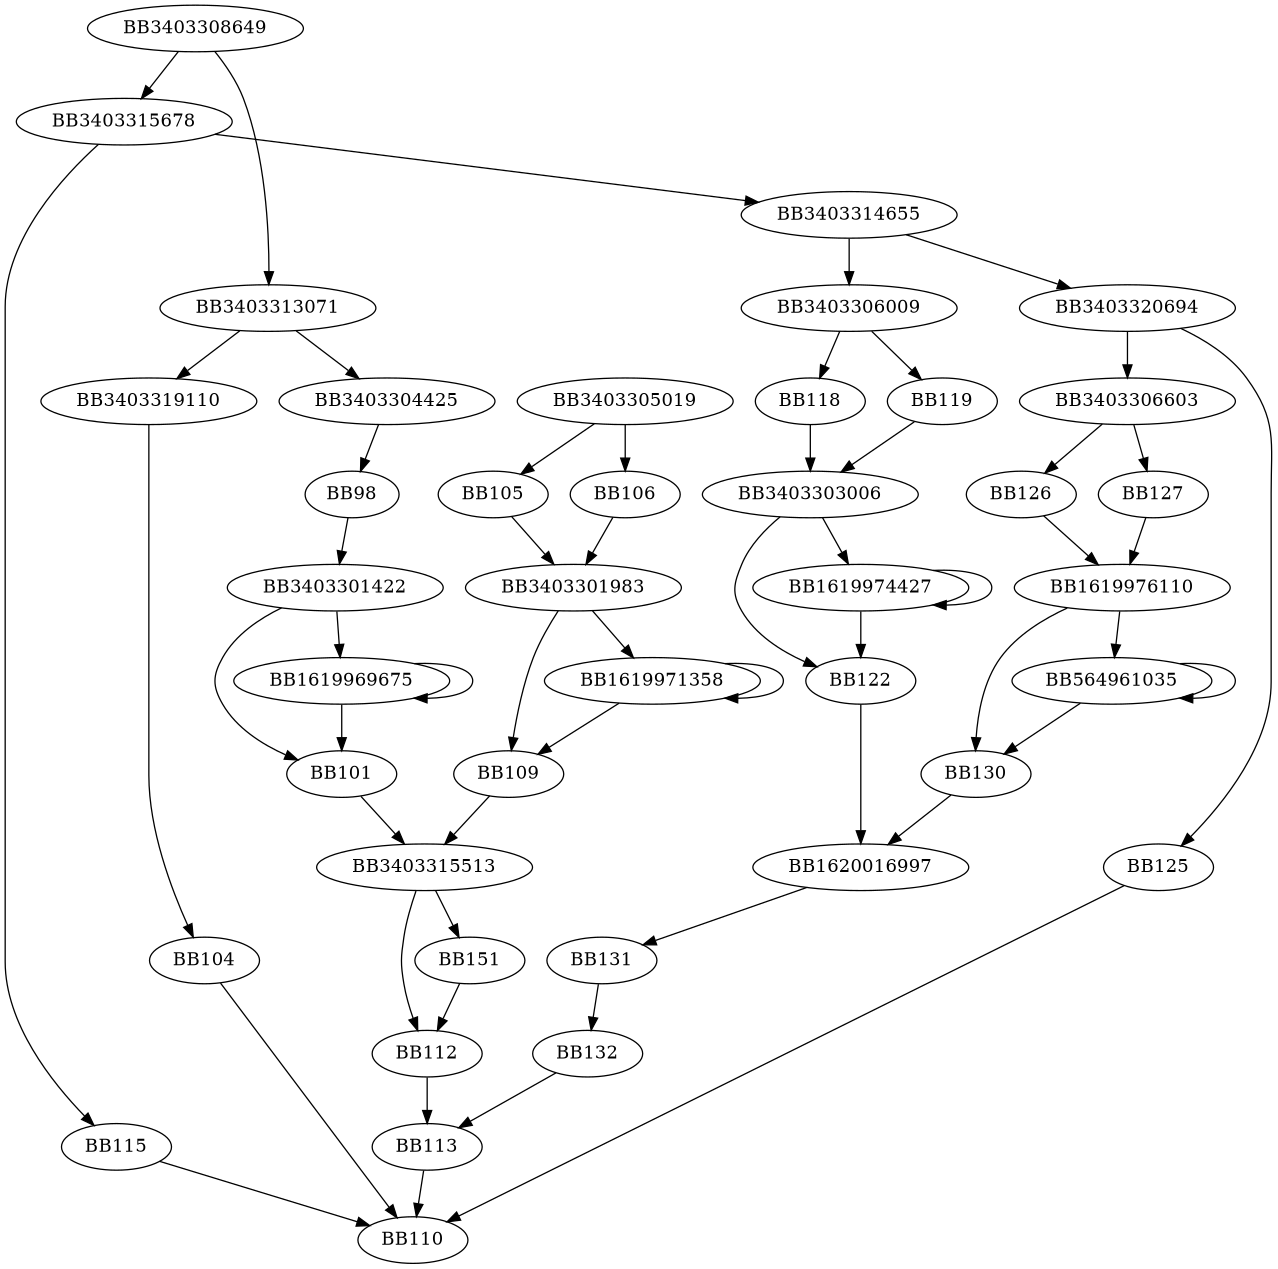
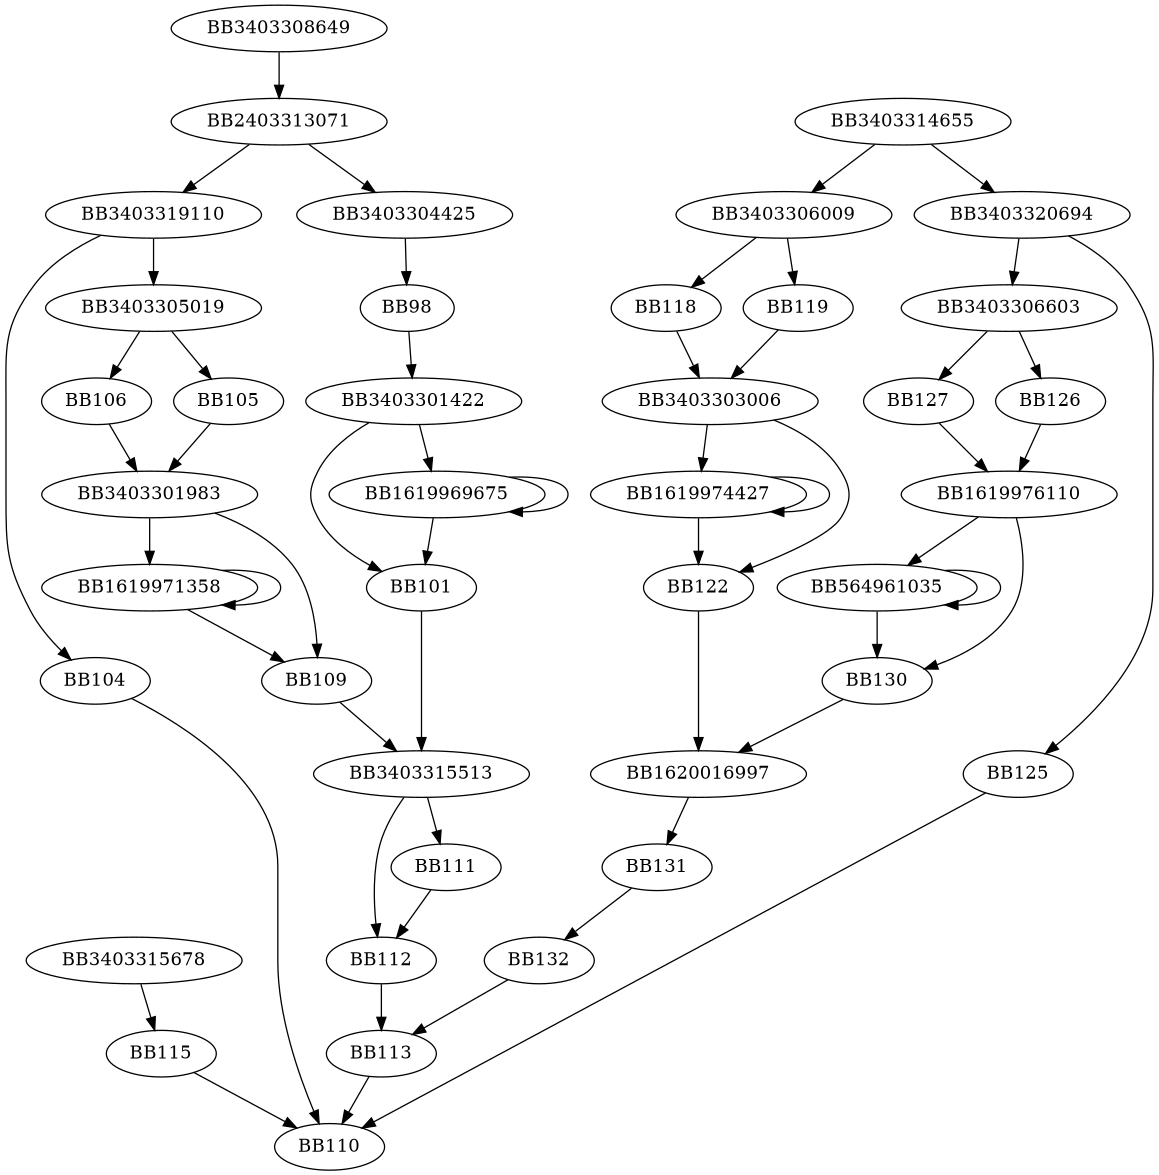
(164, 70) -> none
(480, 167) -> none
none -> (154, 255)
(268, 308) -> (279, 122)
(470, 960) -> (446, 867)
